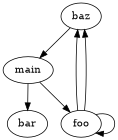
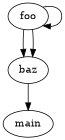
(52, 95) -> none
(27, 124) -> none
